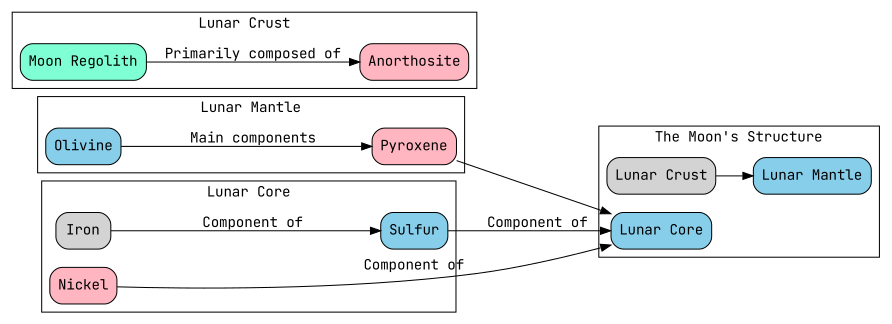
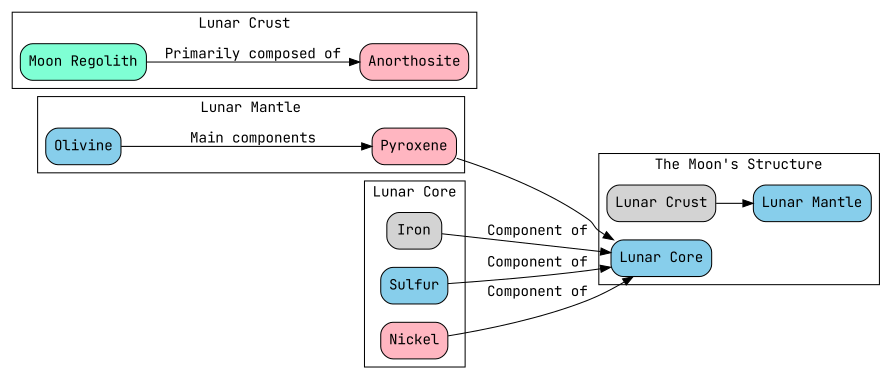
(241, 231) -> (521, 243)
